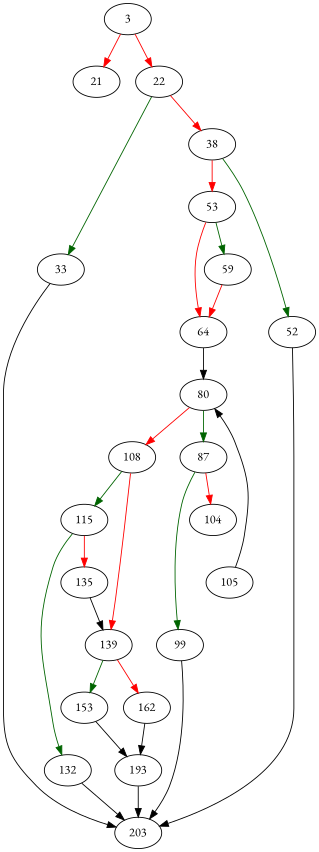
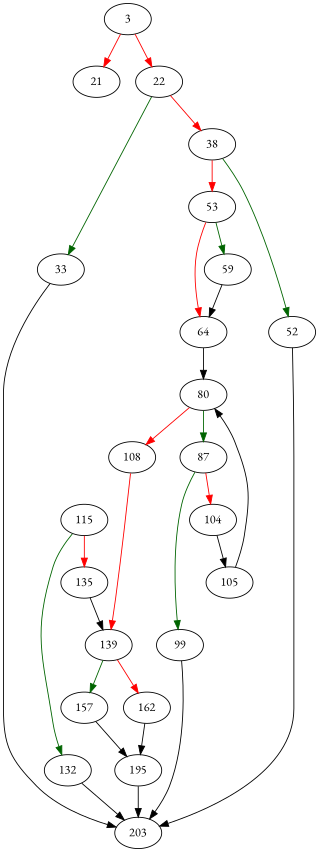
(217, 297) -> (217, 297)
(111, 485) -> none
none -> (220, 547)
(84, 708) -> (84, 708)
(138, 770) -> (138, 770)
